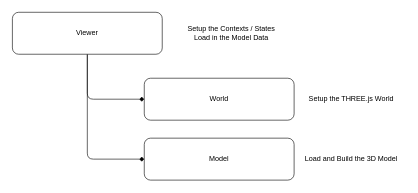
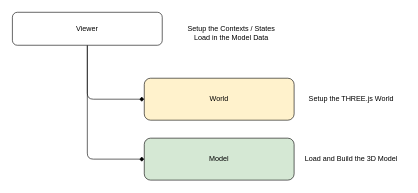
(87, 33) -> (87, 29)
(219, 99) -> (219, 99)
(219, 159) -> (219, 159)
